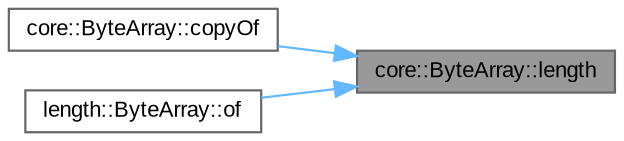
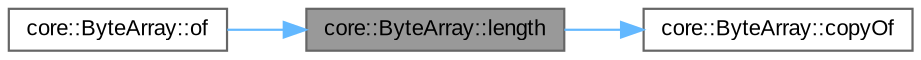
(307, 50) -> (593, 30)
(143, 111) -> (118, 30)
